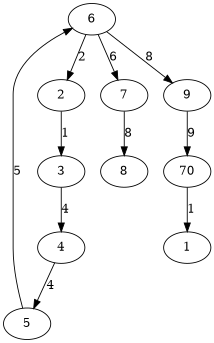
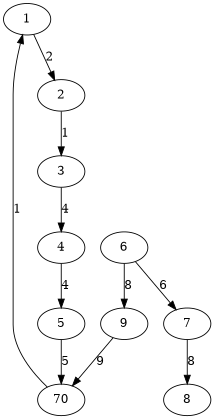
(78, 53) -> (42, 53)
(13, 160) -> (61, 357)
